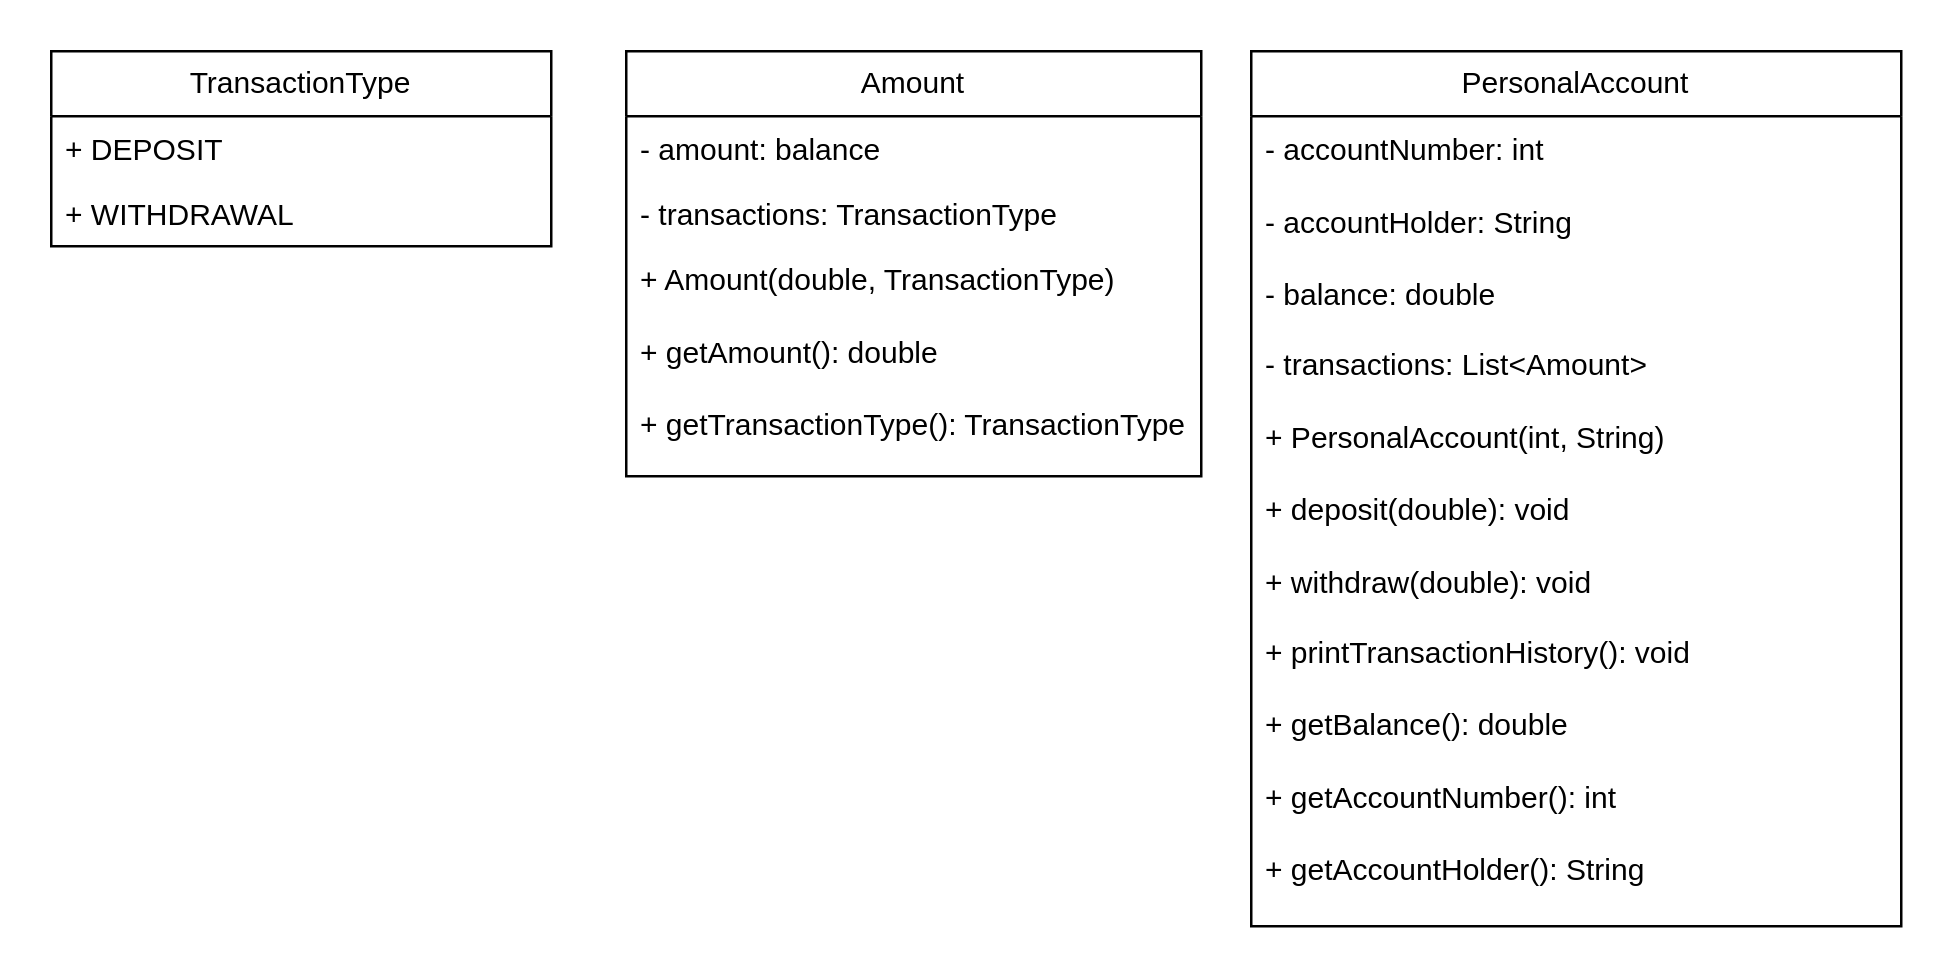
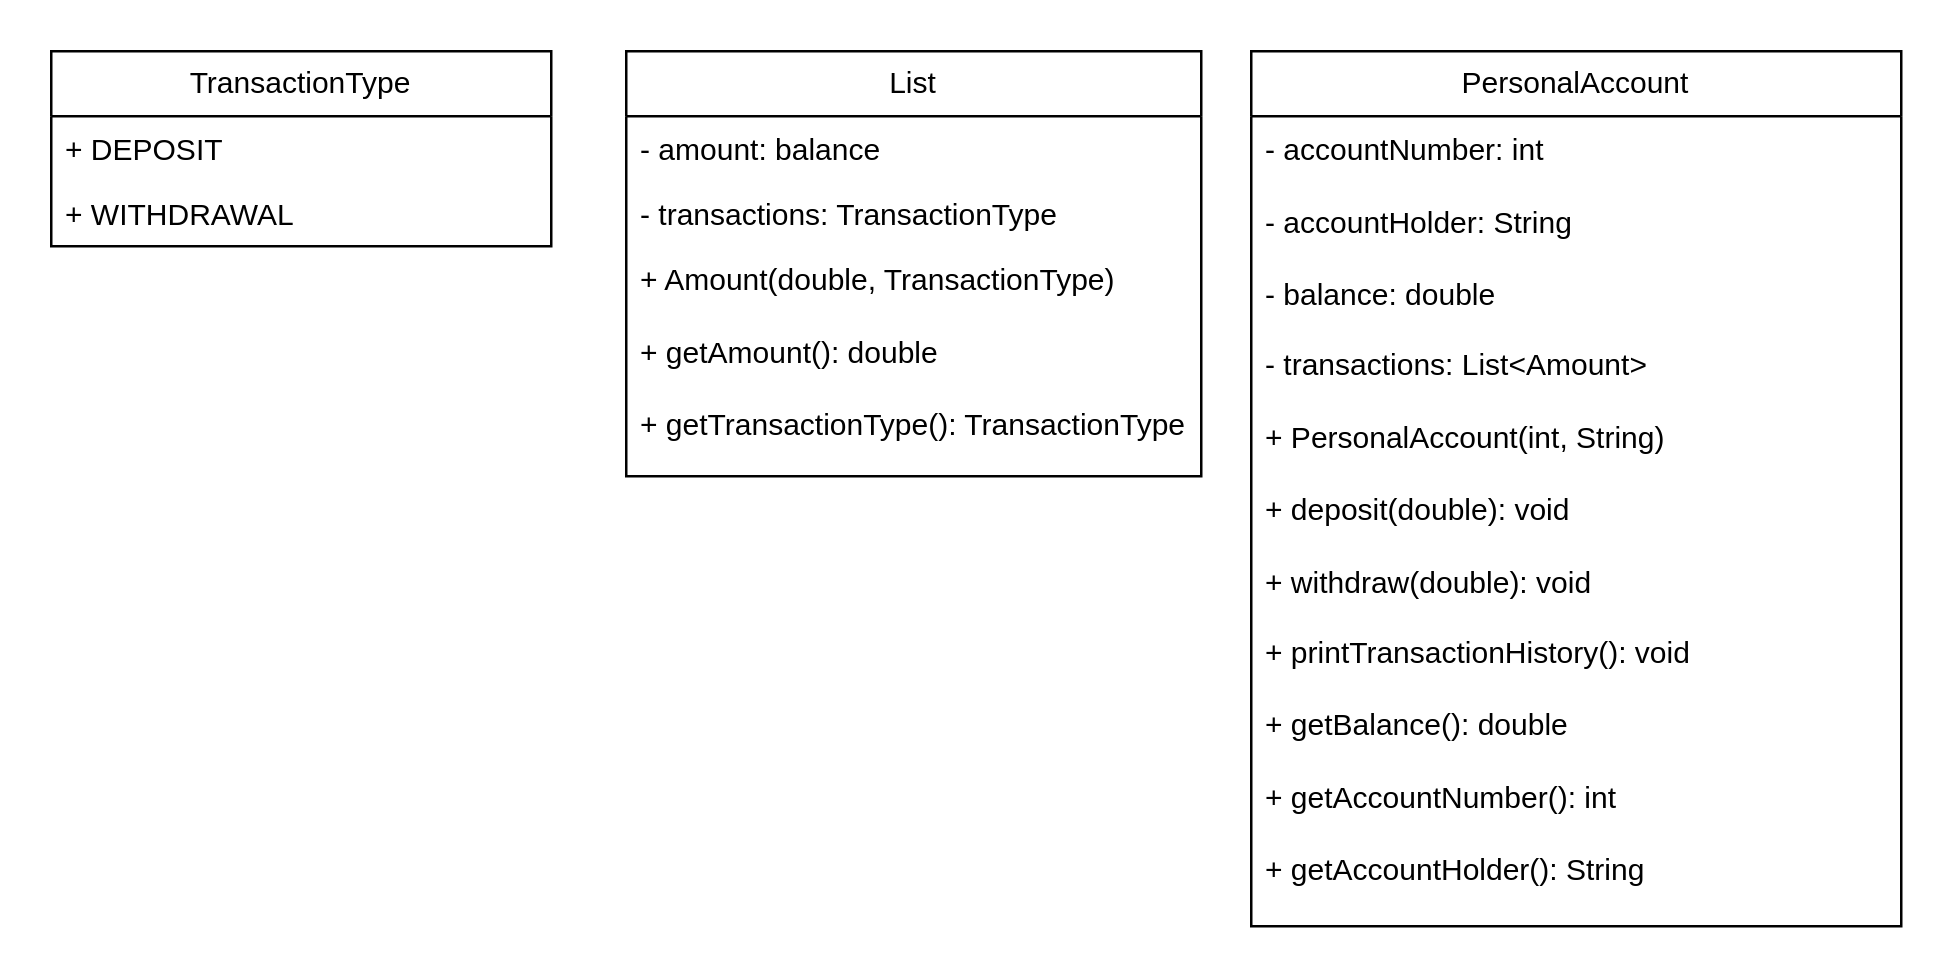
(914, 84) -> (914, 84)
